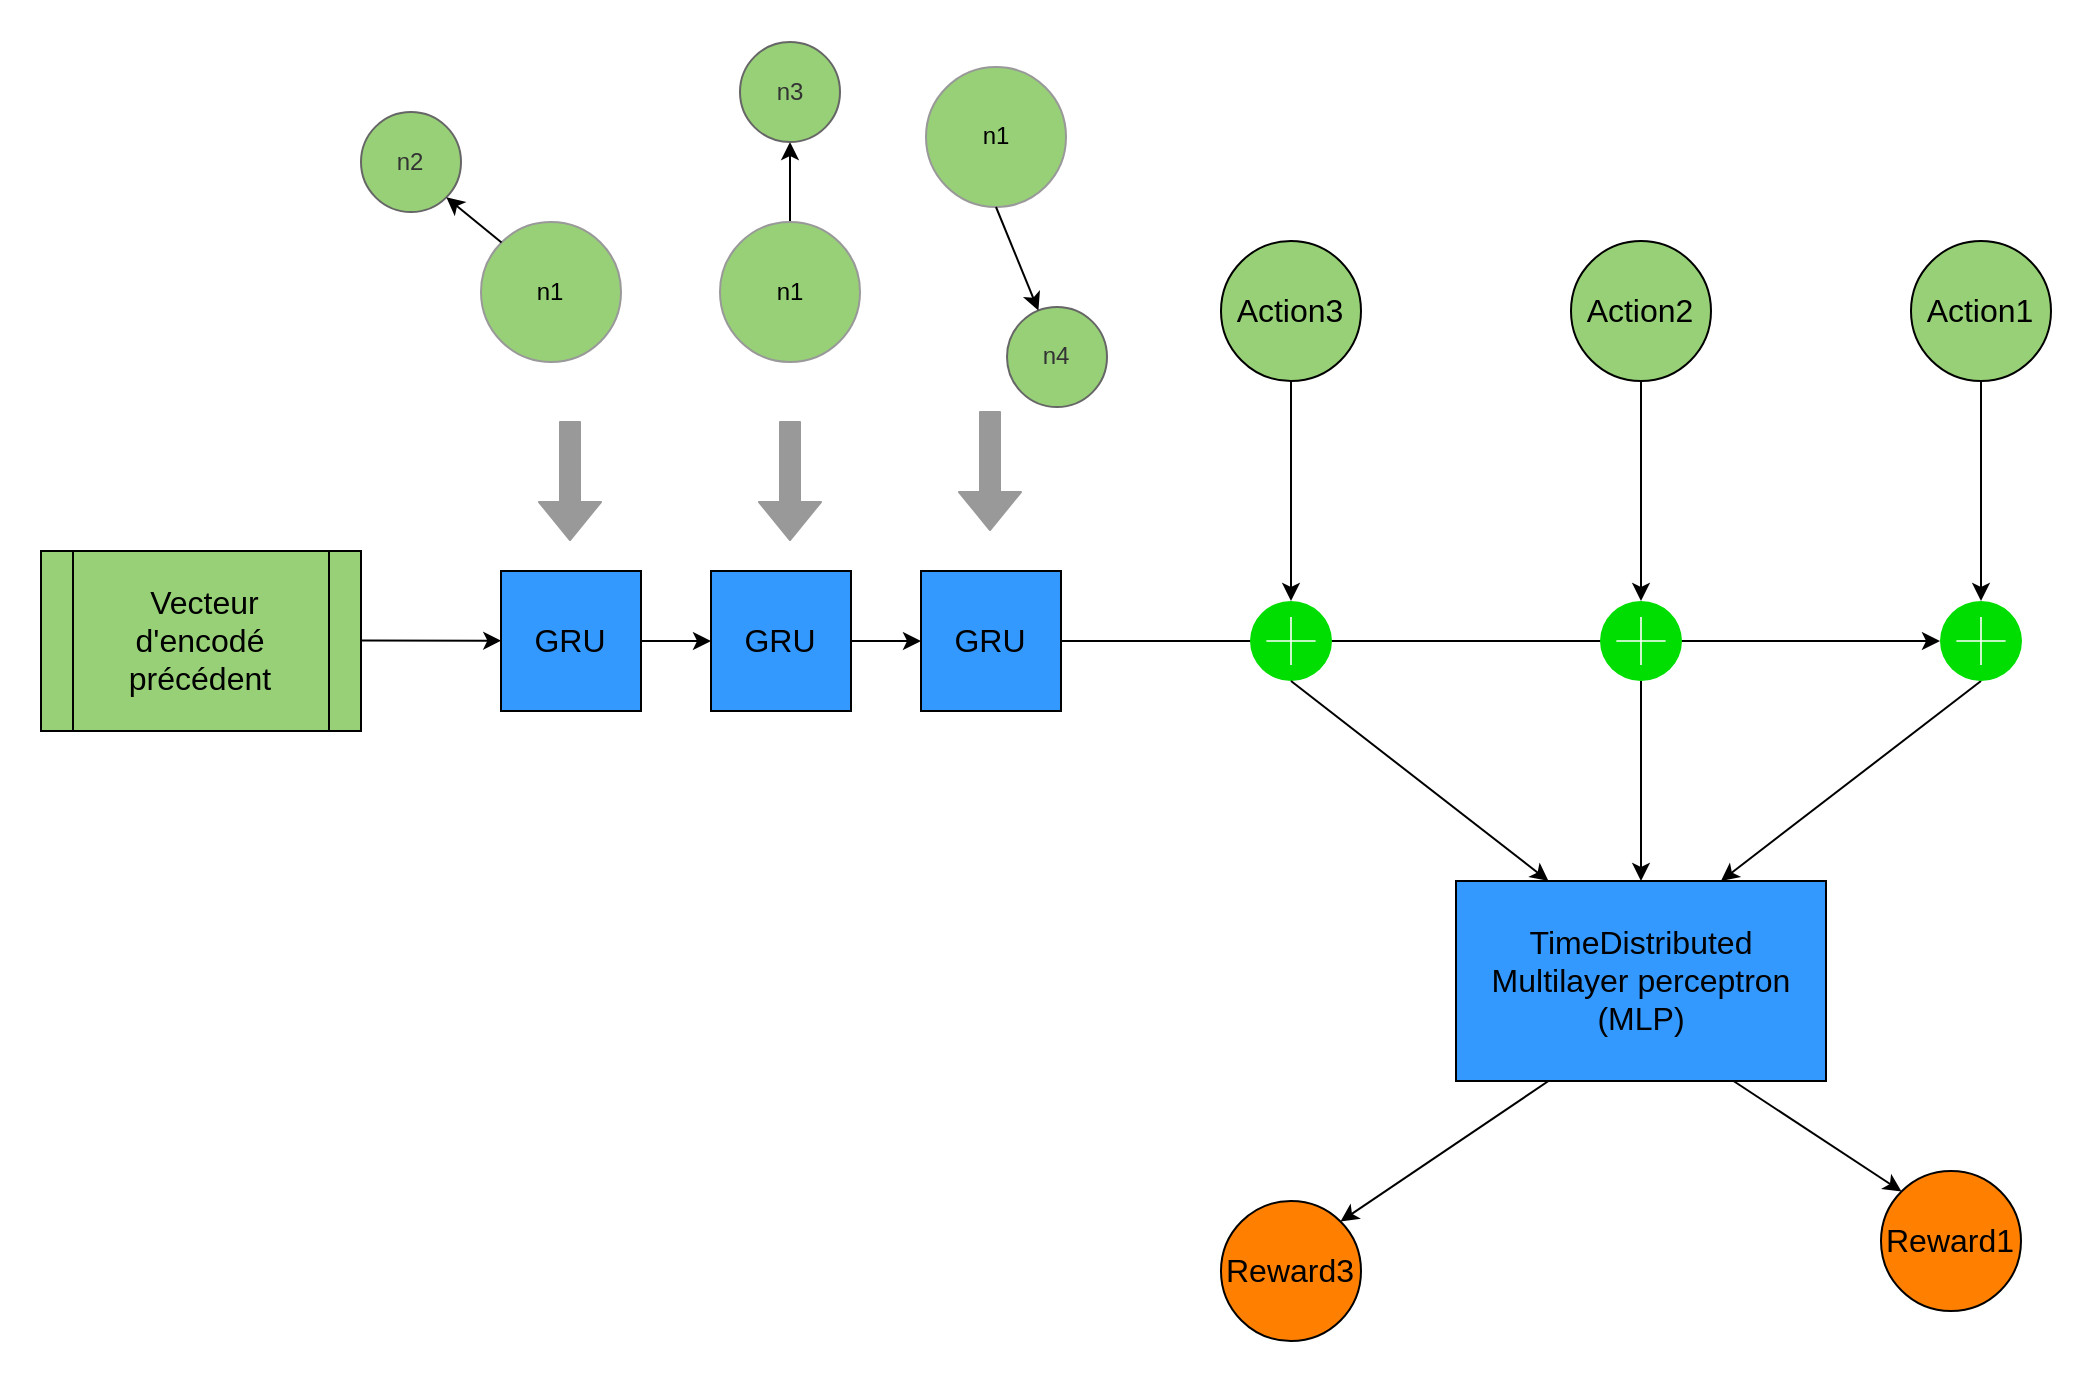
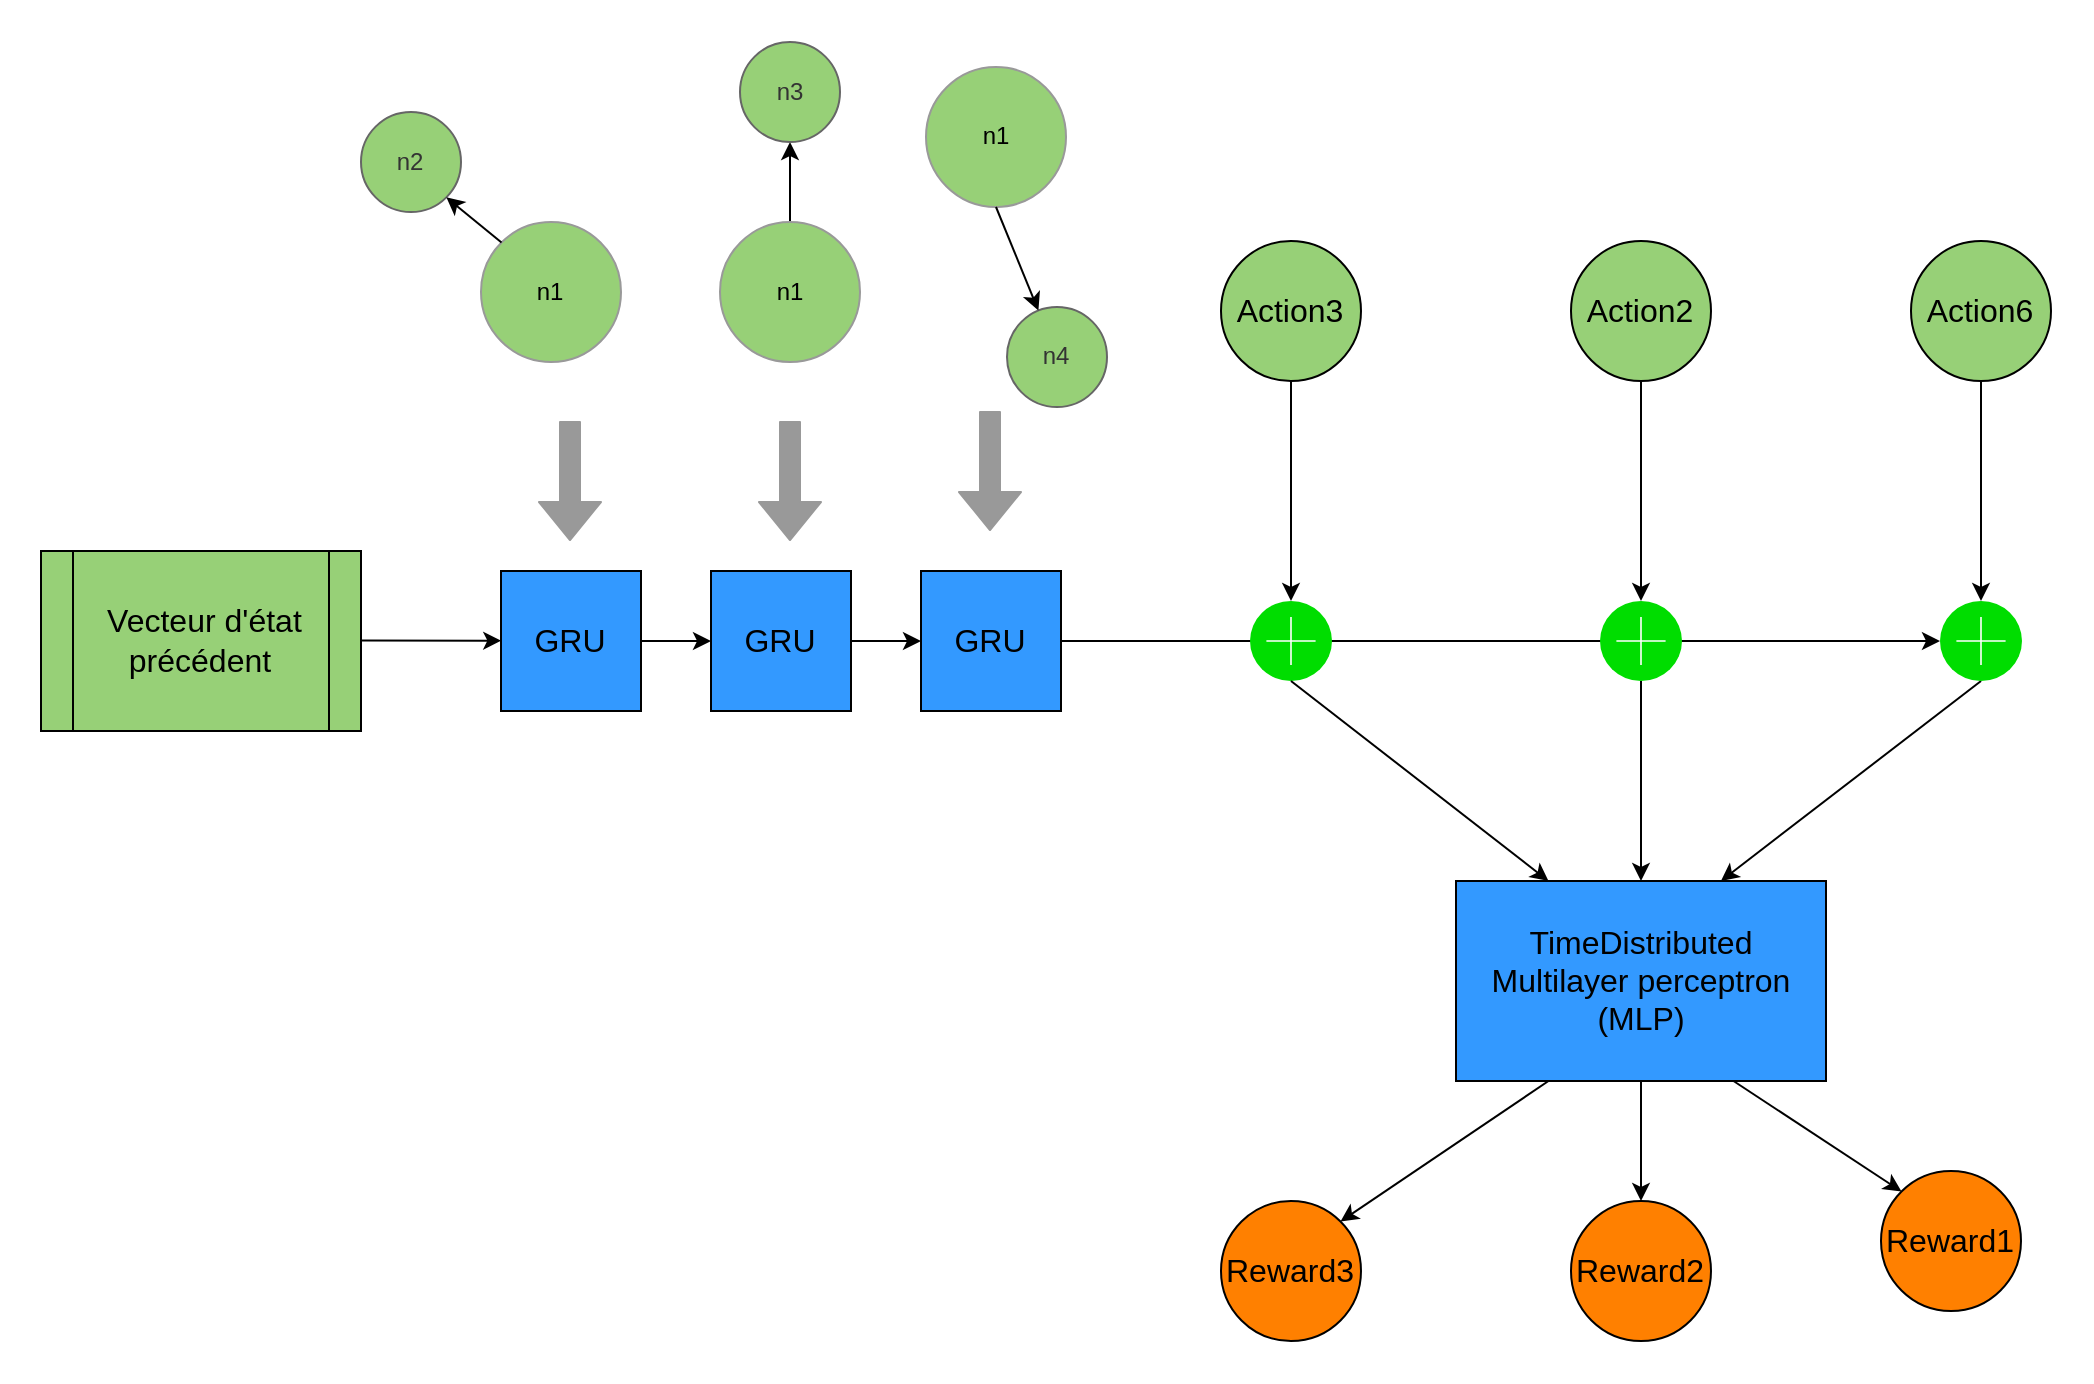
(1981, 311) -> (1981, 311)
(201, 641) -> (201, 641)
none -> (1641, 1134)
none -> (1641, 1271)
